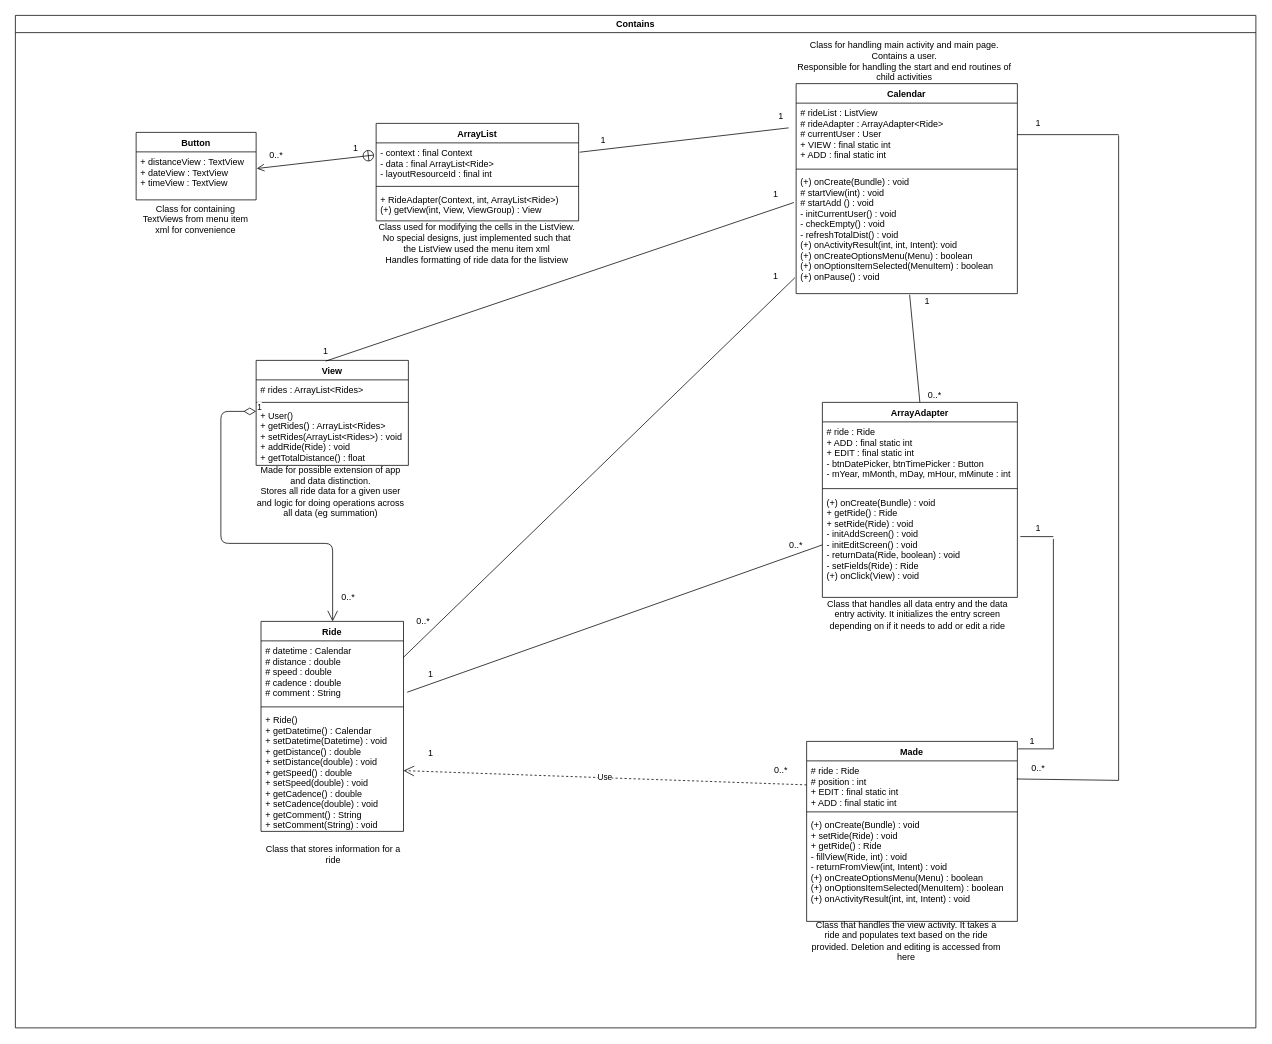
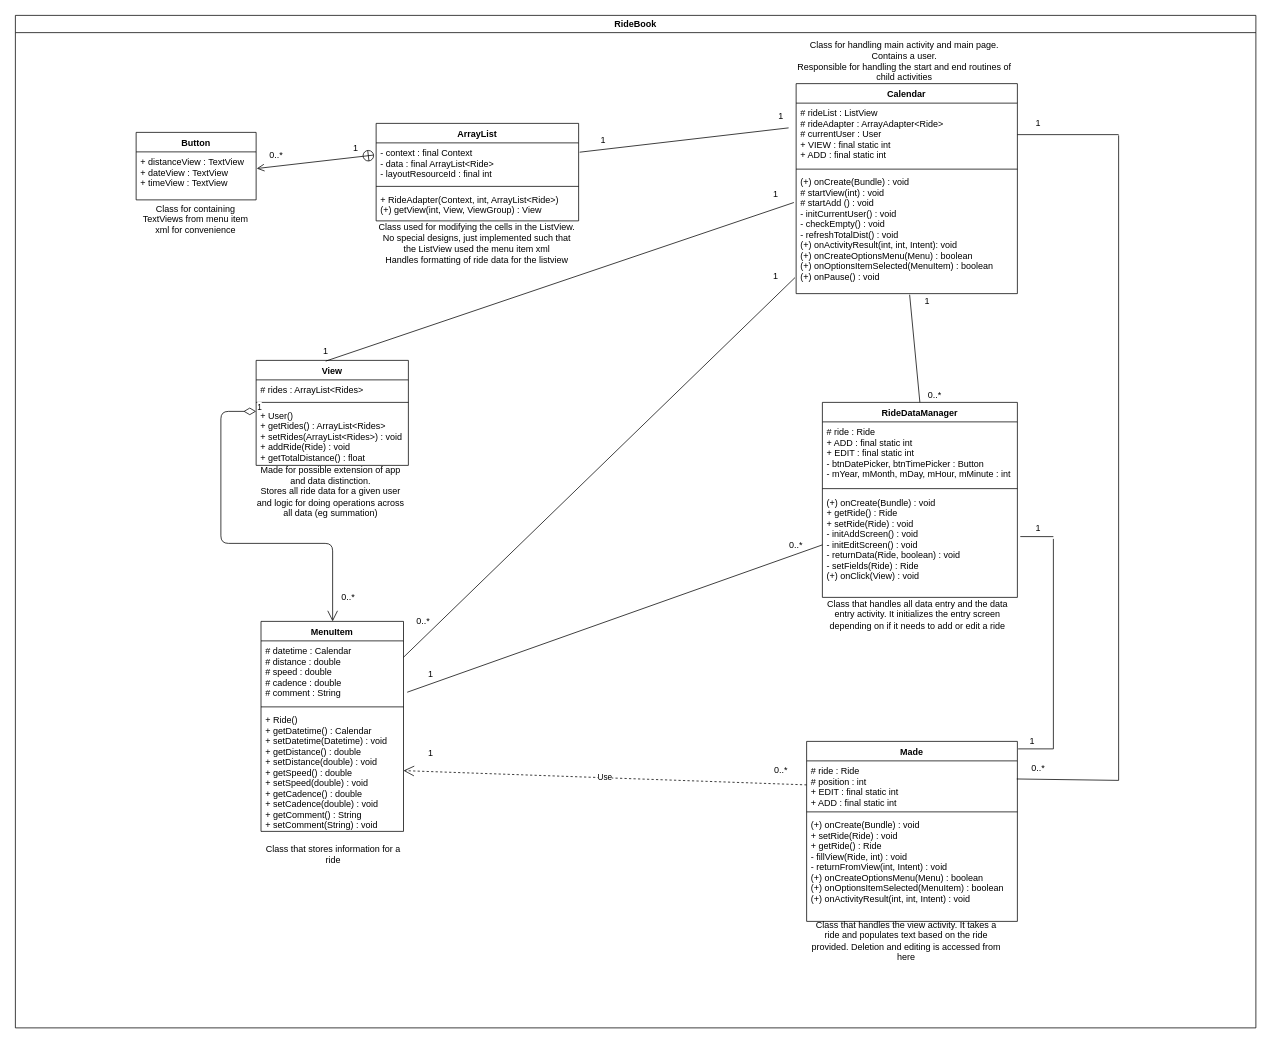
(636, 24) -> (636, 24)
(920, 413) -> (920, 413)
(332, 632) -> (332, 632)
